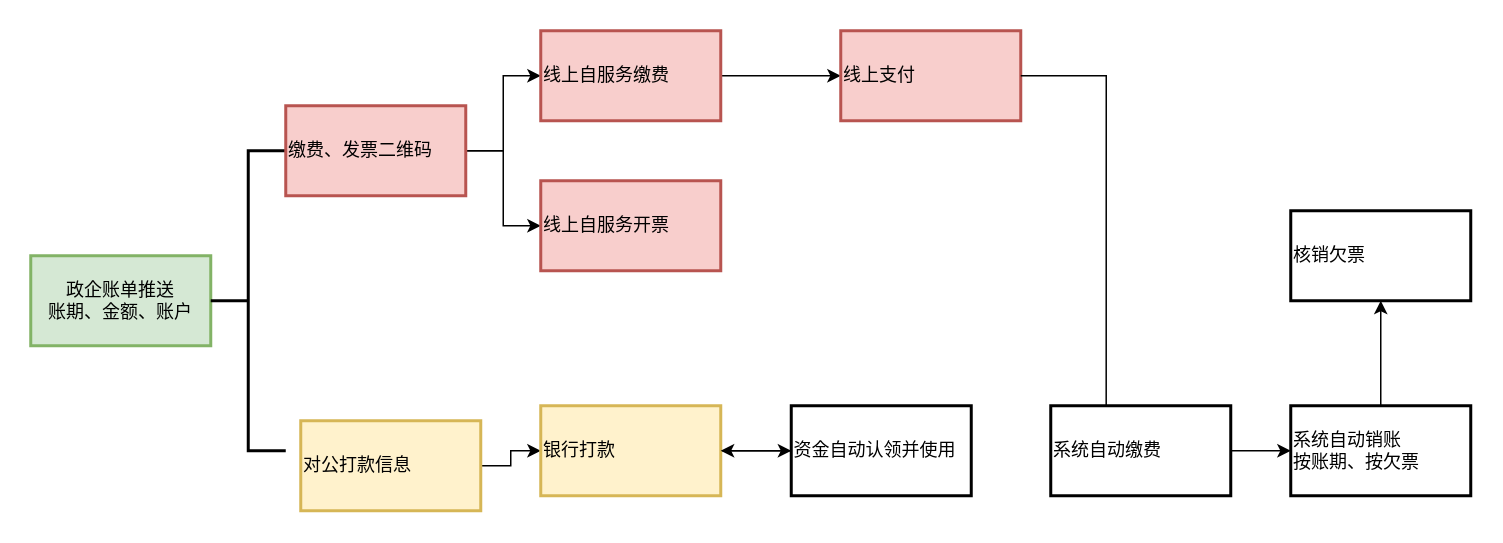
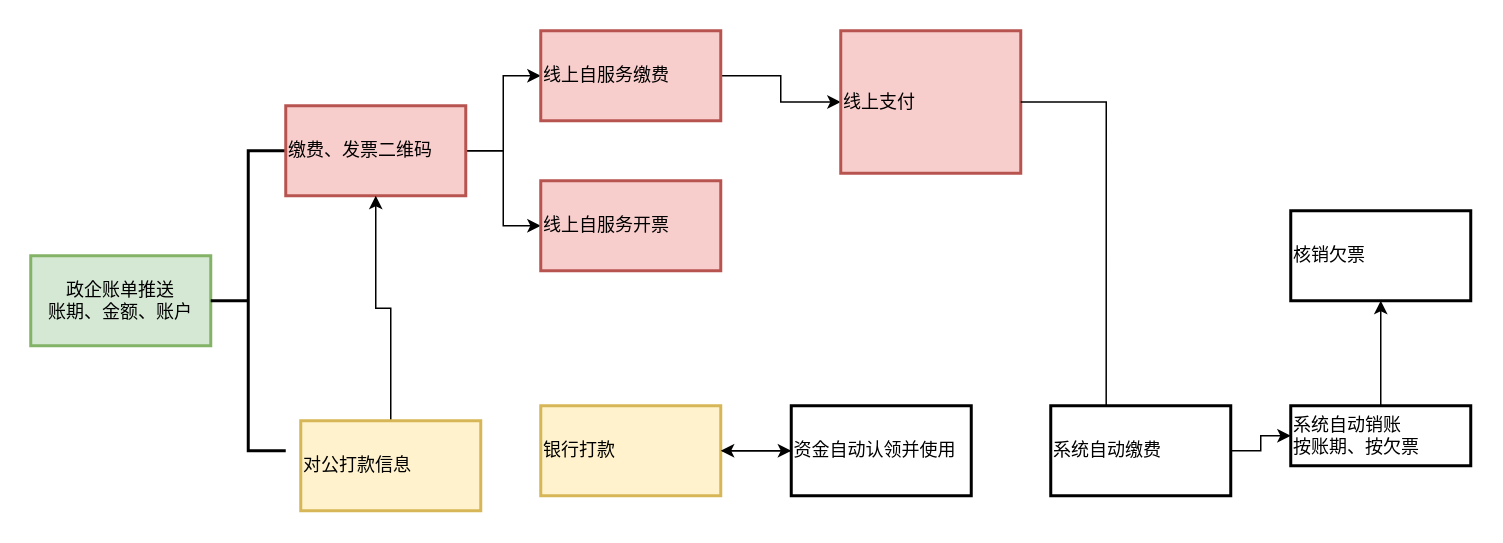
(931, 76) -> (931, 102)
(1381, 451) -> (1381, 436)
(511, 464) -> (388, 308)
